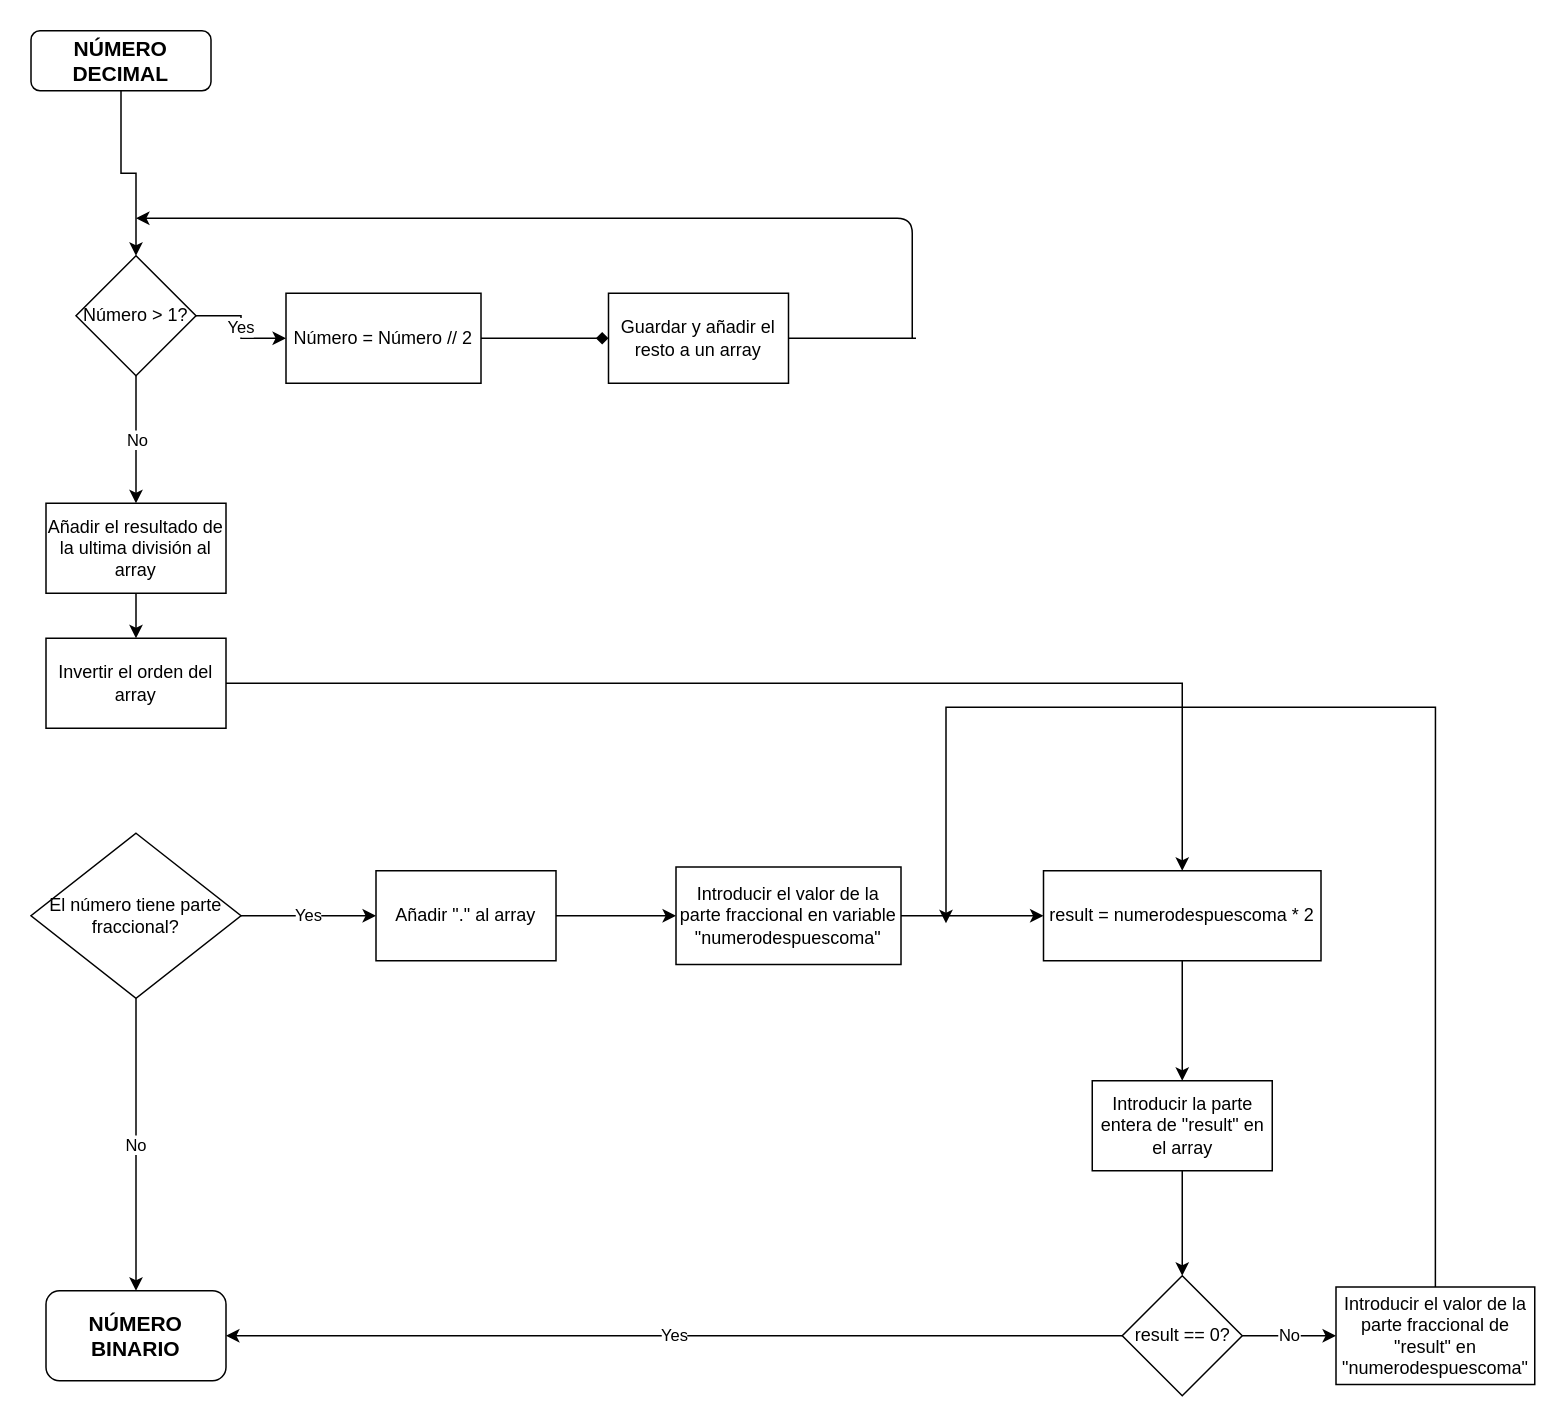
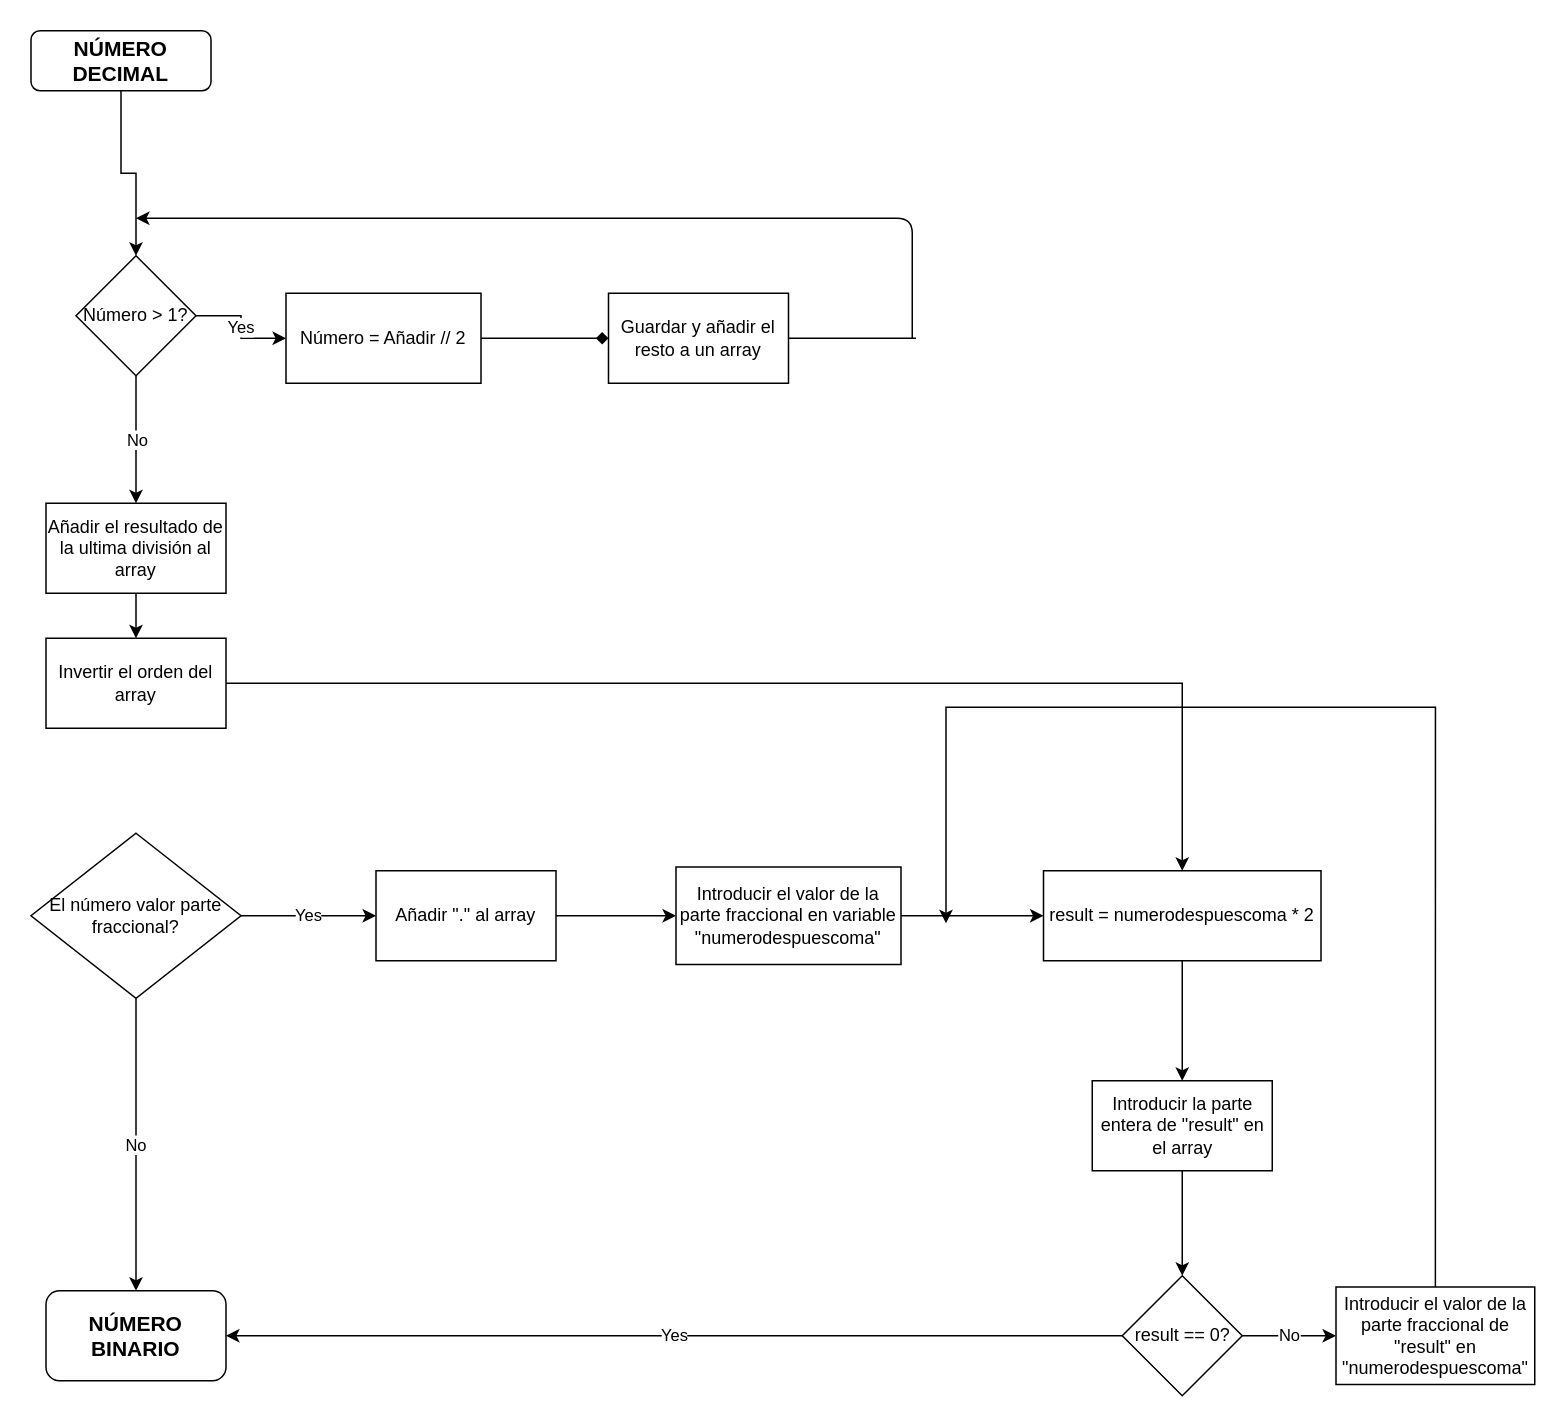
(383, 338) -> (383, 338)
(136, 916) -> (136, 916)
